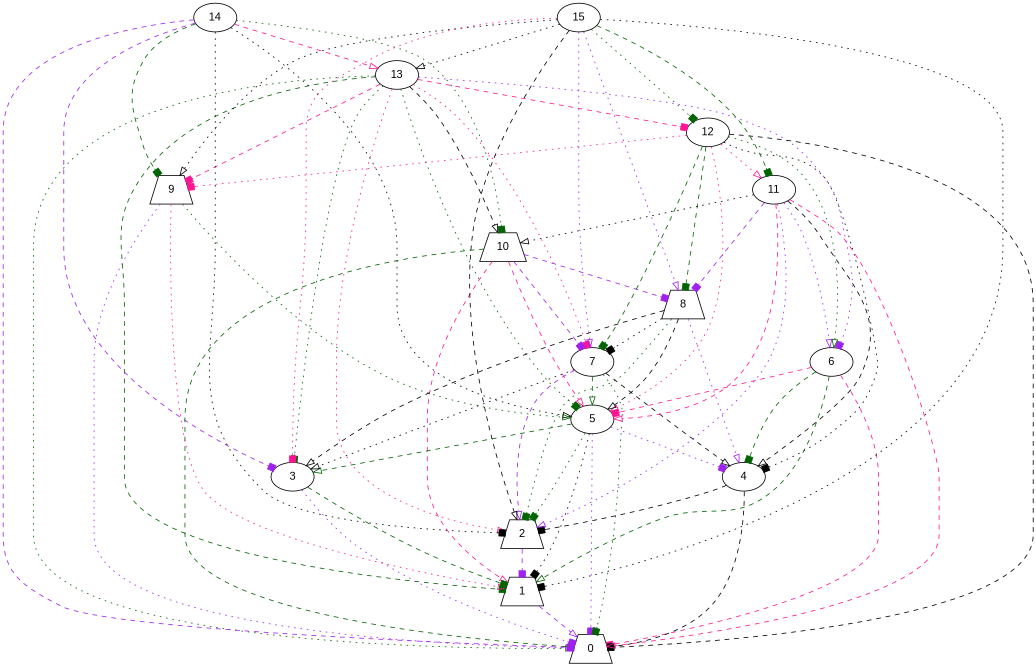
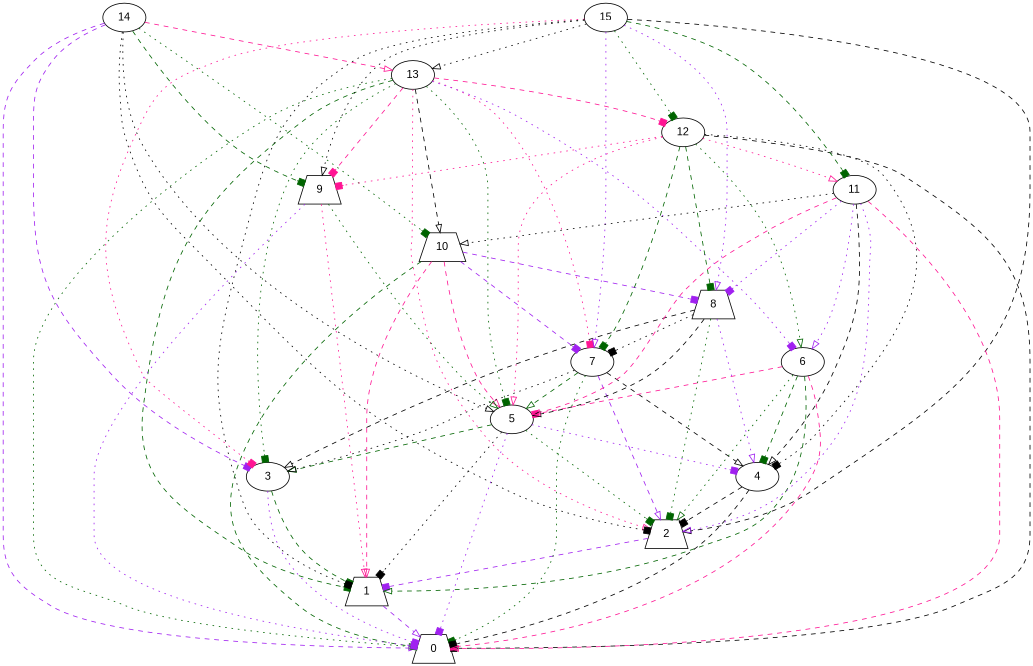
(732, 243) -> (787, 244)
none -> (738, 444)
